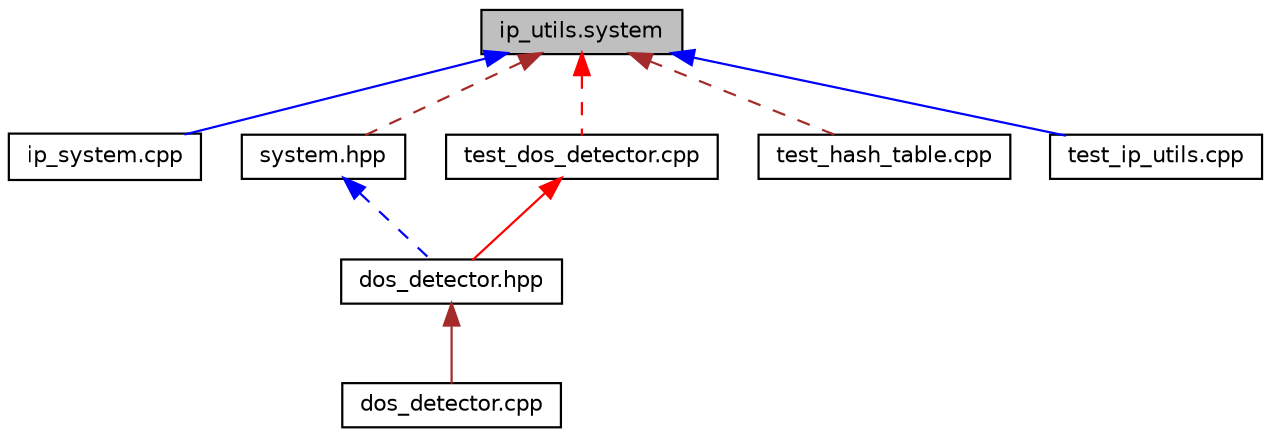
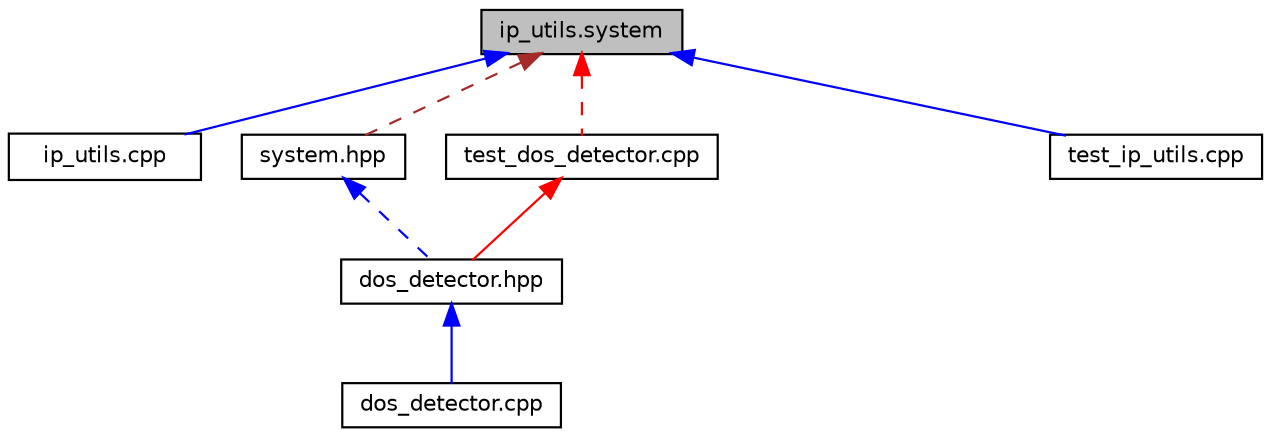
(105, 157) -> (105, 157)
(884, 157) -> none
(452, 355) -> (452, 355)
